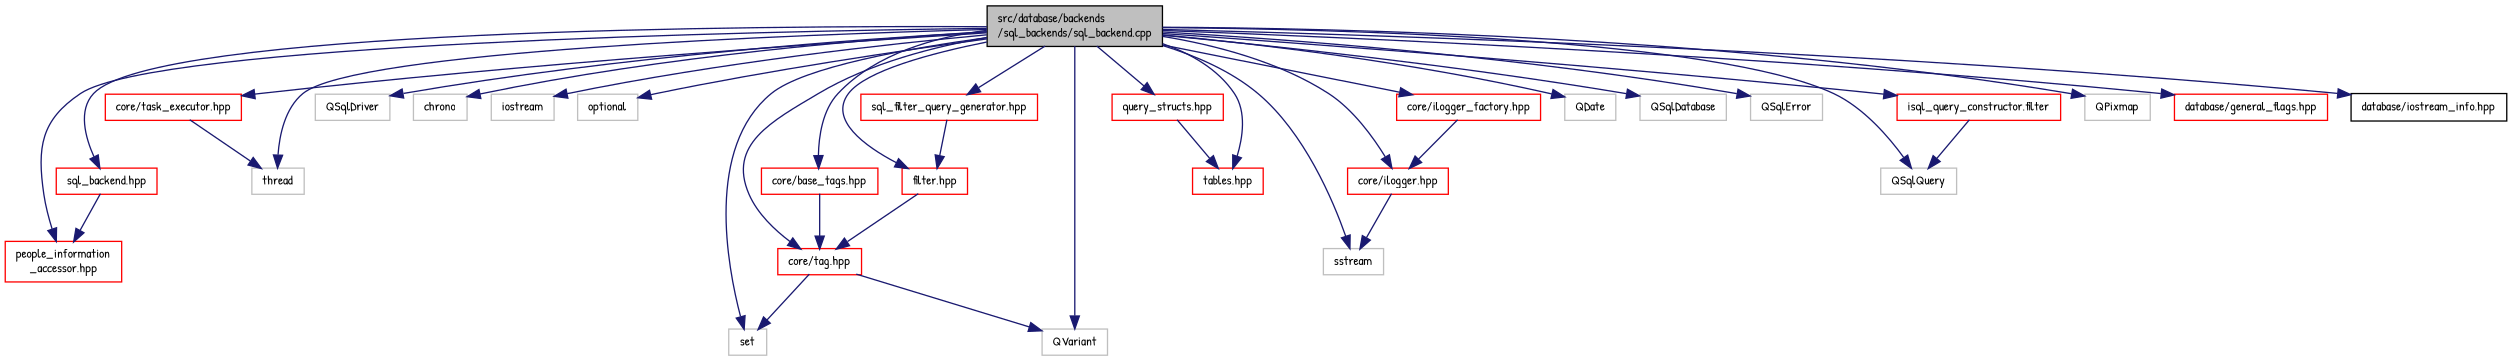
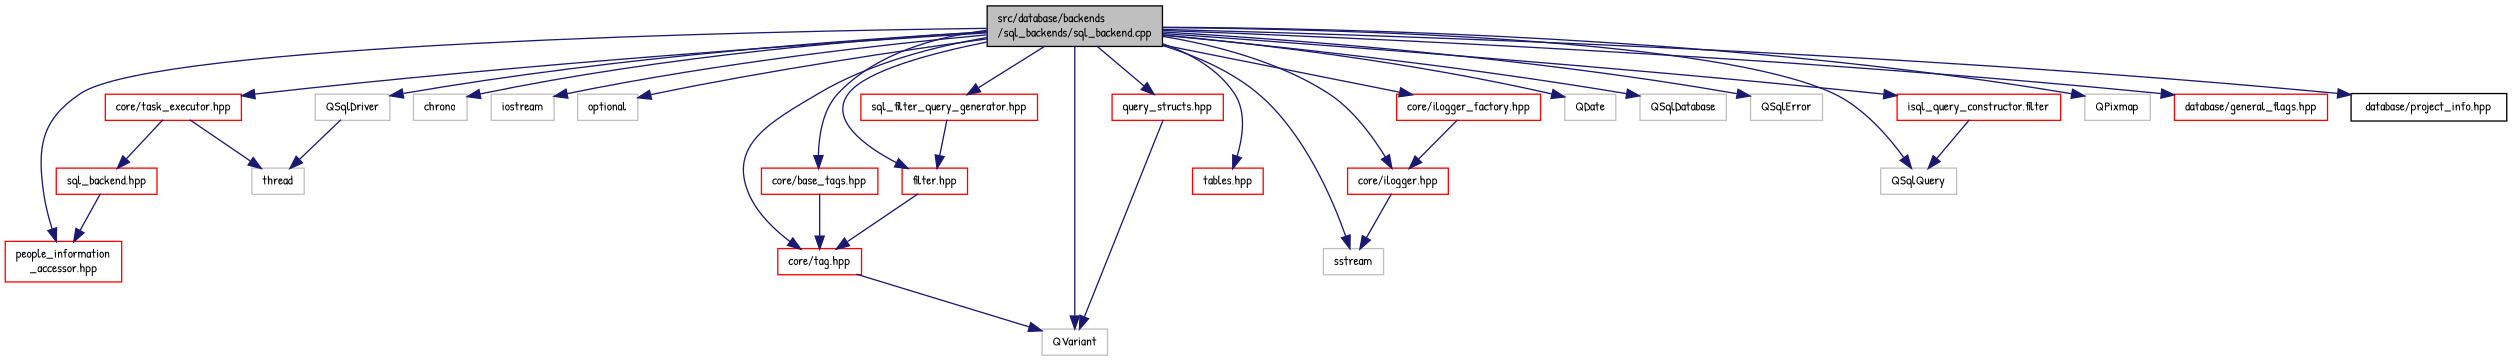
(503, 35) -> (145, 139)
(609, 46) -> (320, 140)
(2429, 107) -> (2429, 107)
(1193, 139) -> (1124, 218)
(748, 342) -> none
